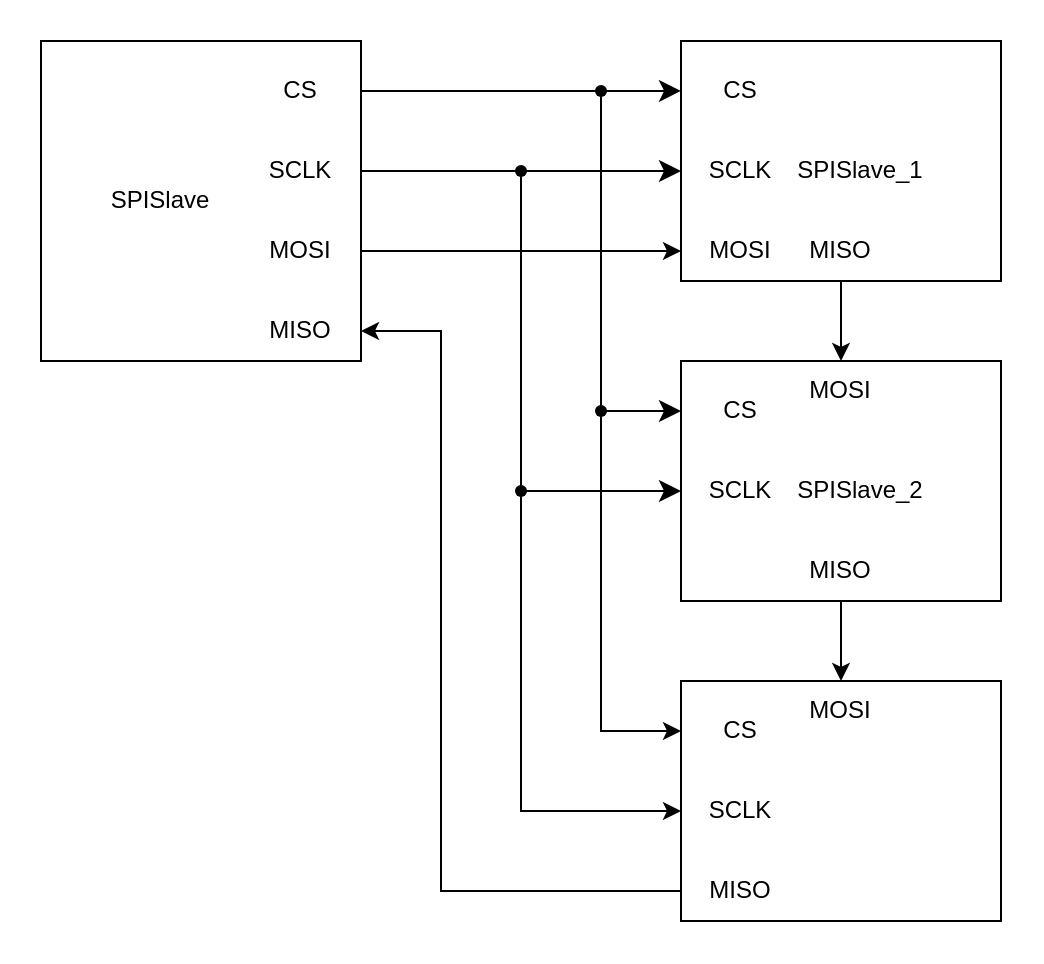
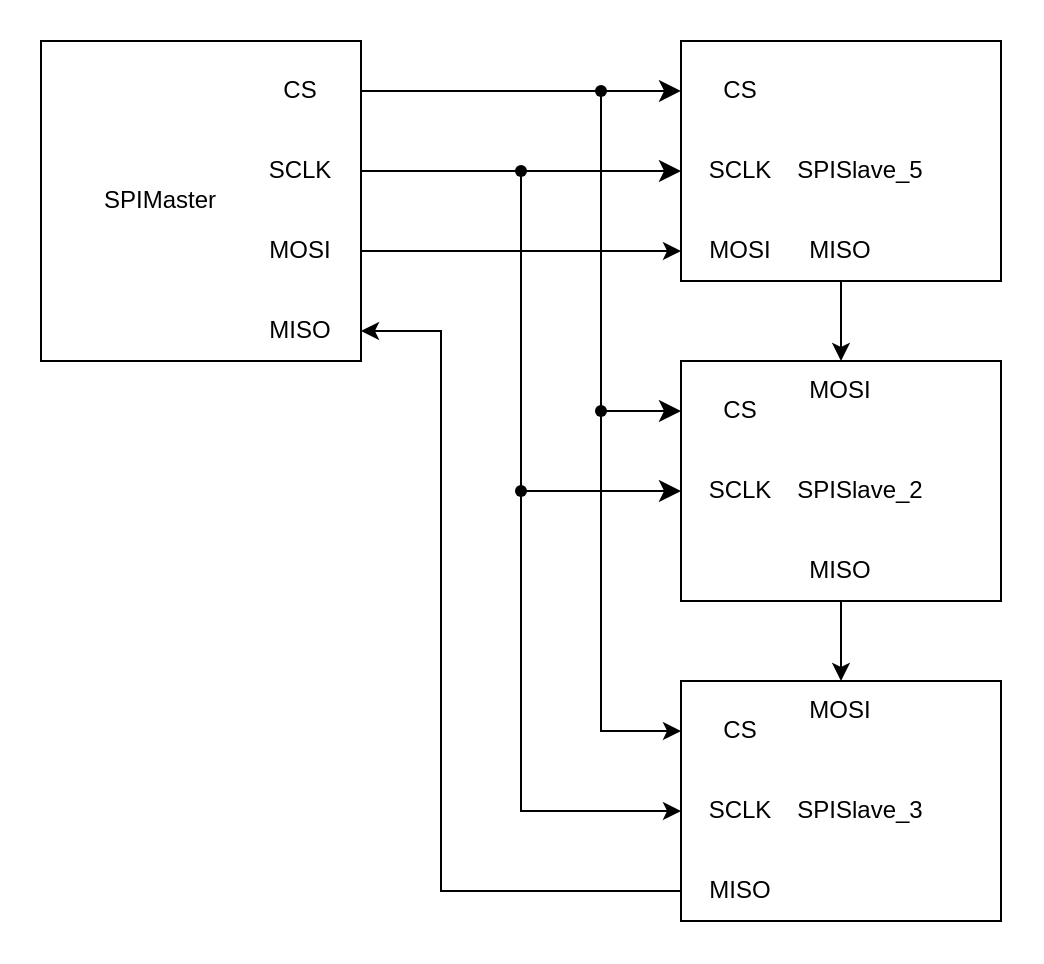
(861, 171) -> (861, 171)
(161, 201) -> (161, 201)
none -> (861, 811)
